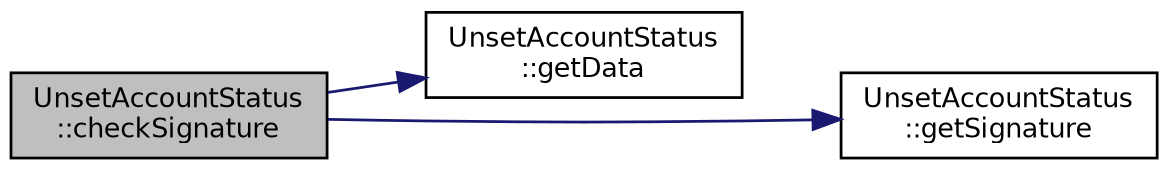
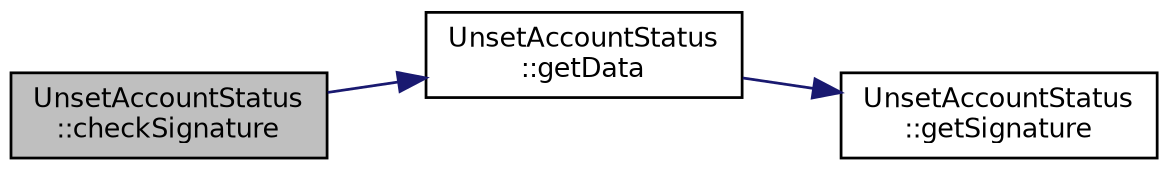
(570, 122) -> (778, 83)
